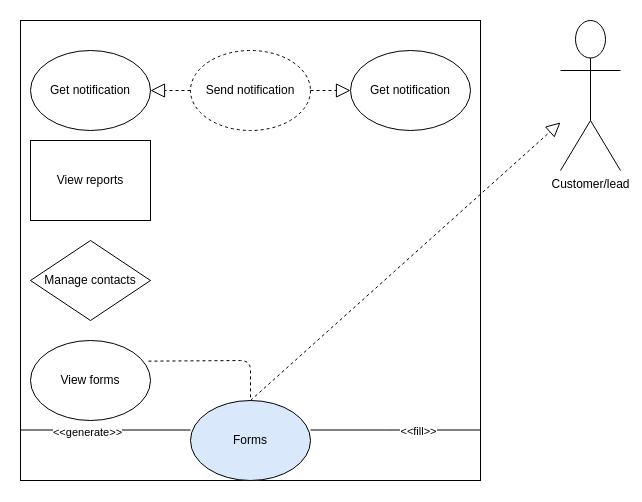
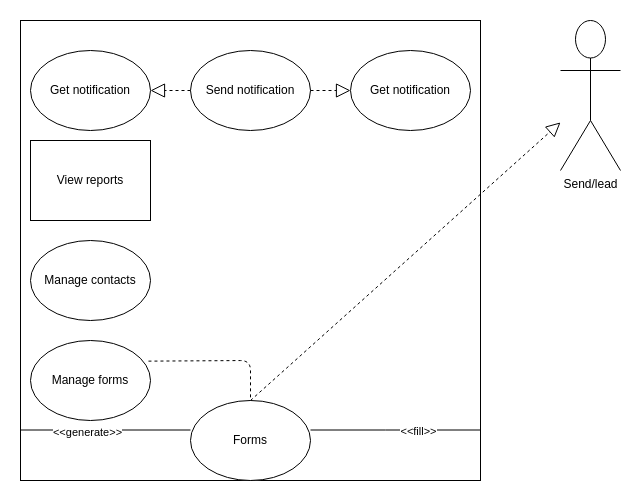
(251, 91) -> (251, 91)
(591, 185) -> (591, 185)
(91, 281) -> (91, 281)
(91, 381) -> (91, 381)
(251, 441) -> (251, 441)
